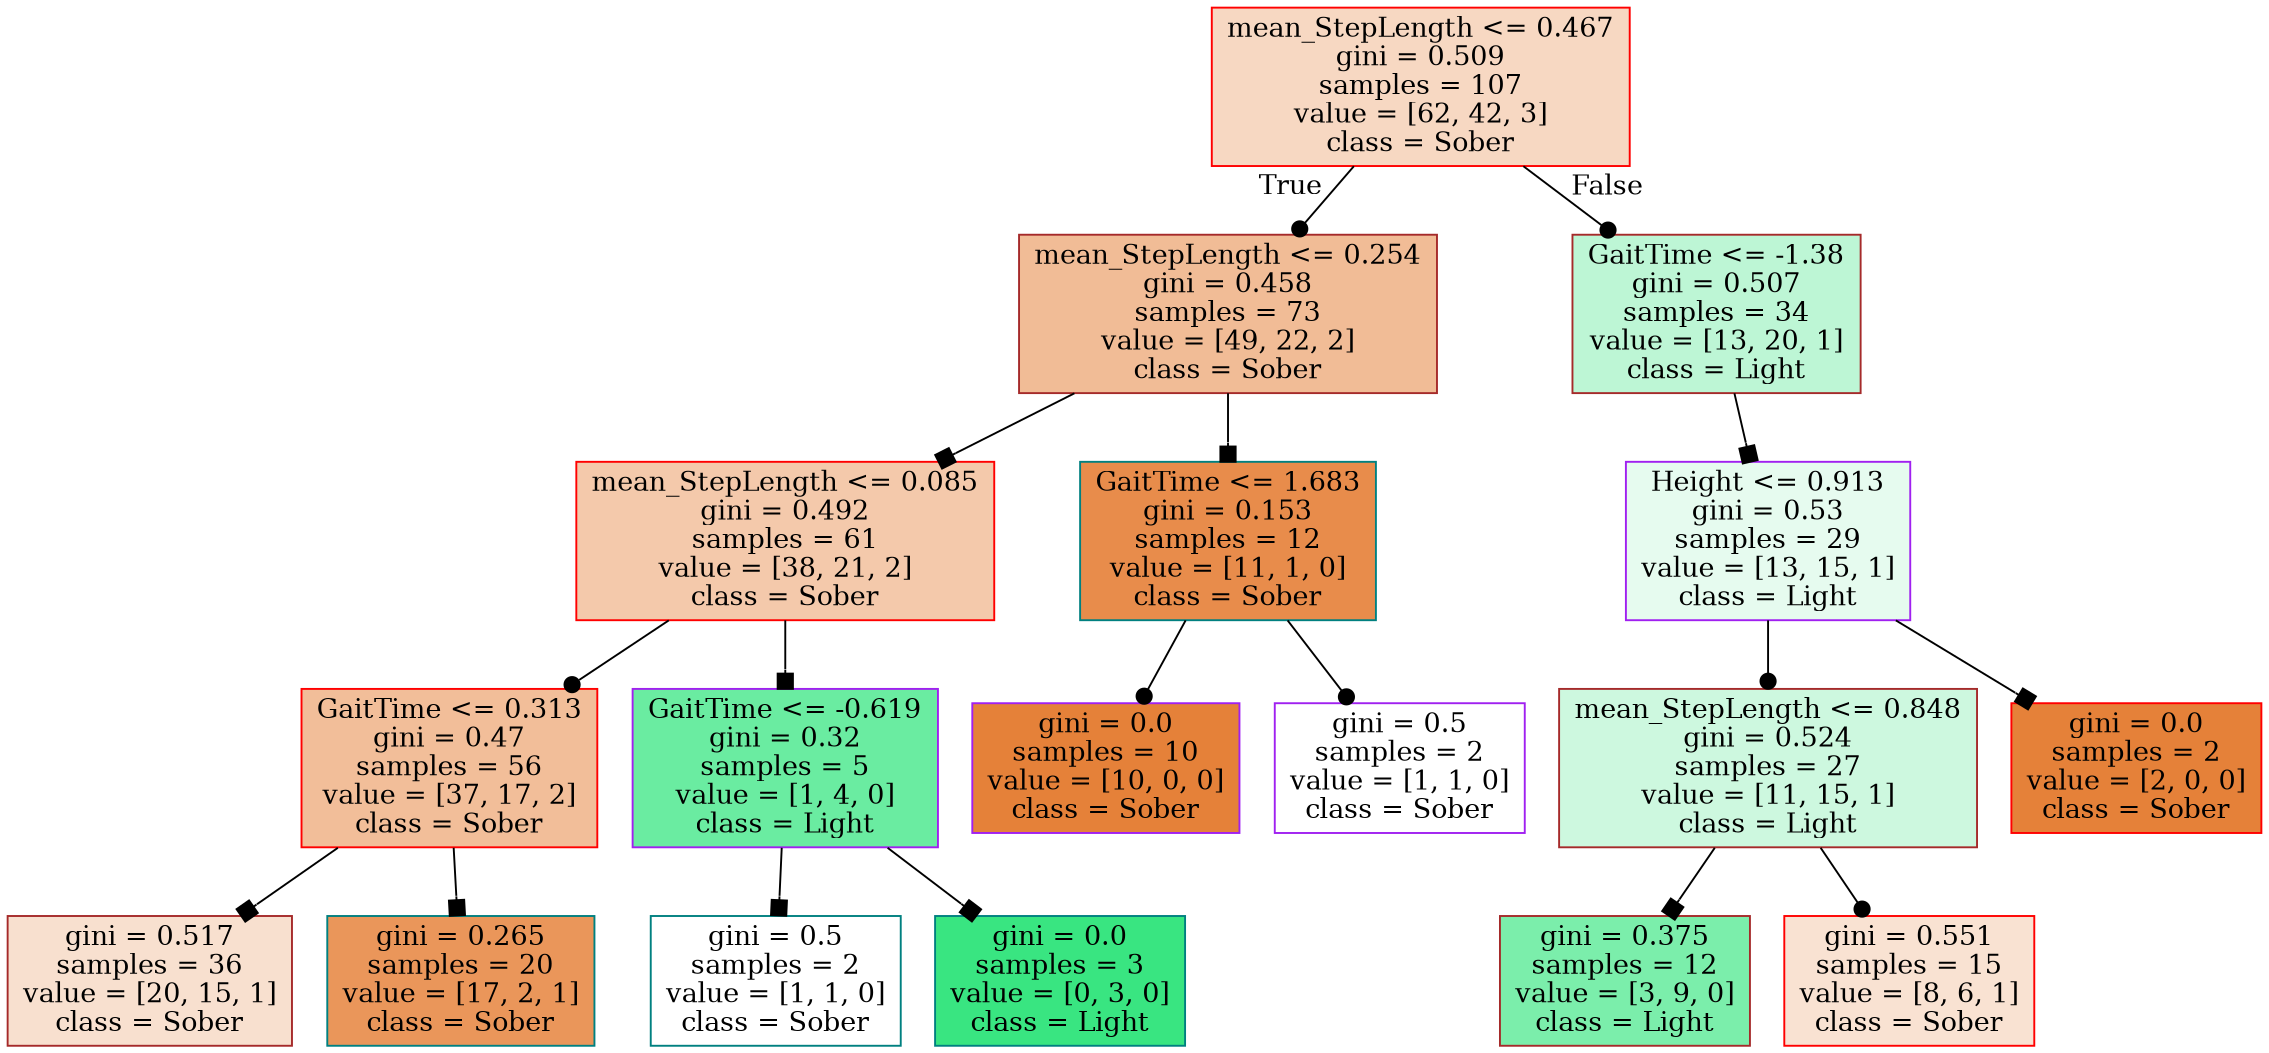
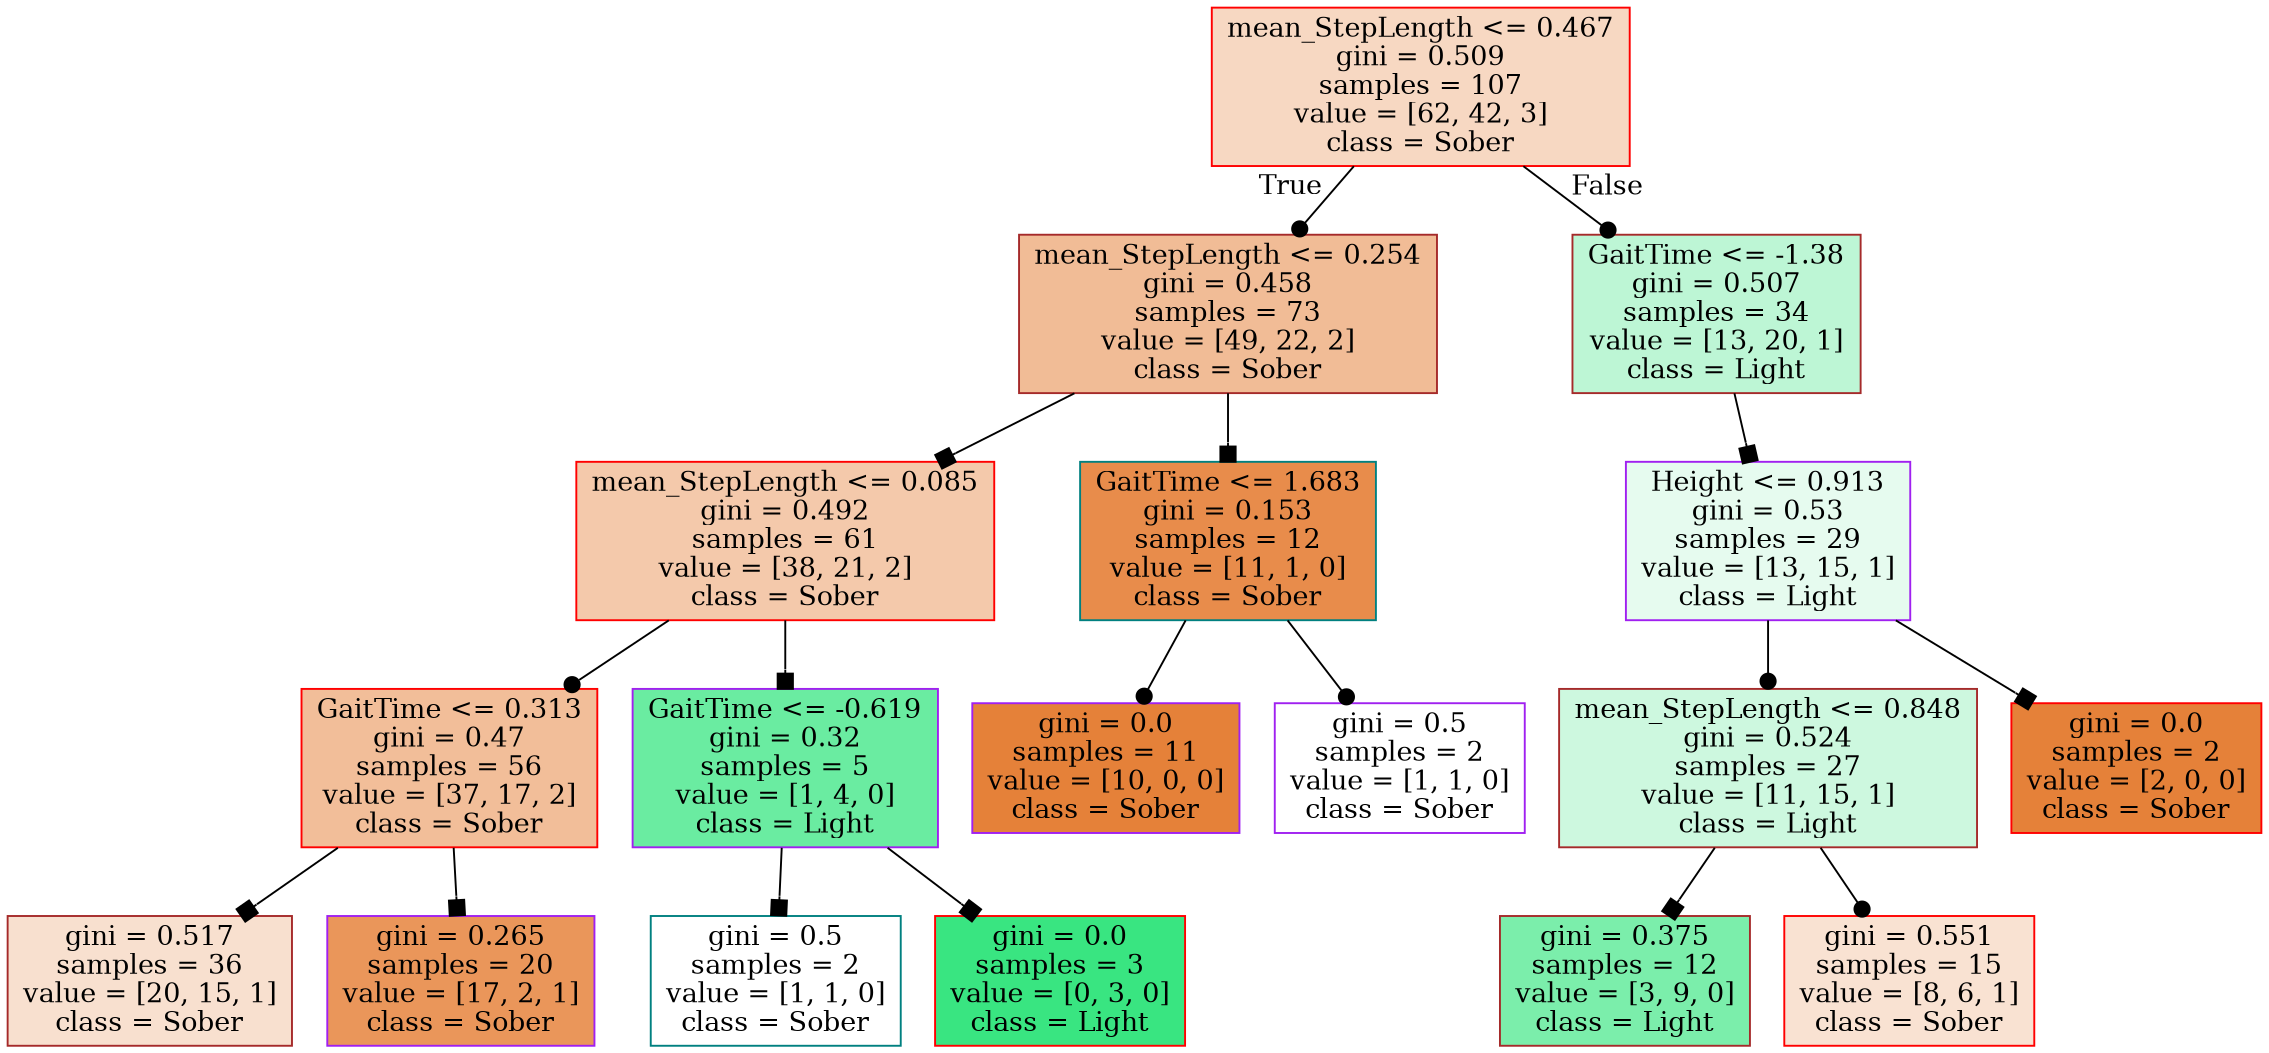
(1106, 768) -> (1106, 768)
(461, 981) -> (461, 981)
(1060, 981) -> (1060, 981)
